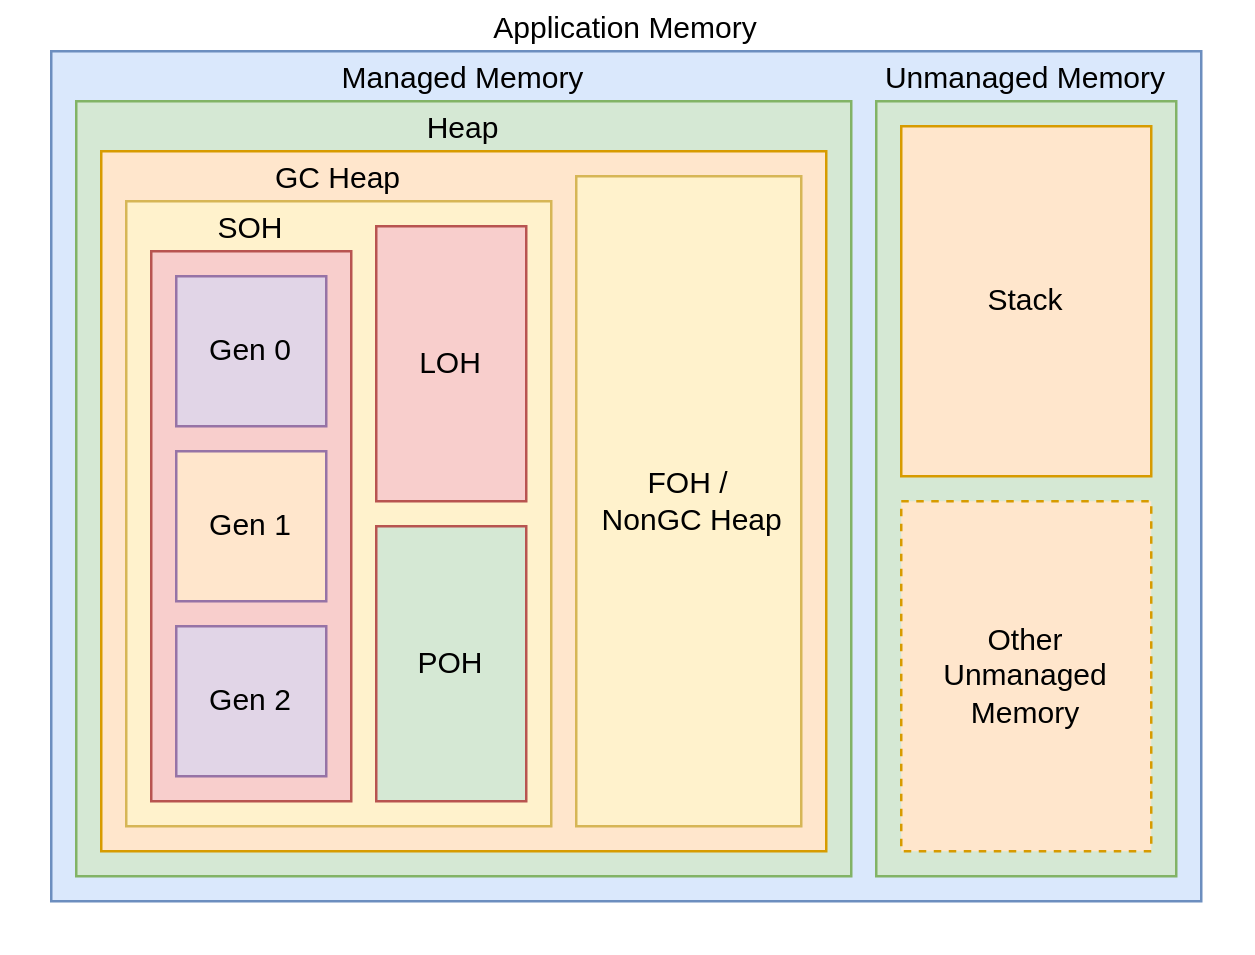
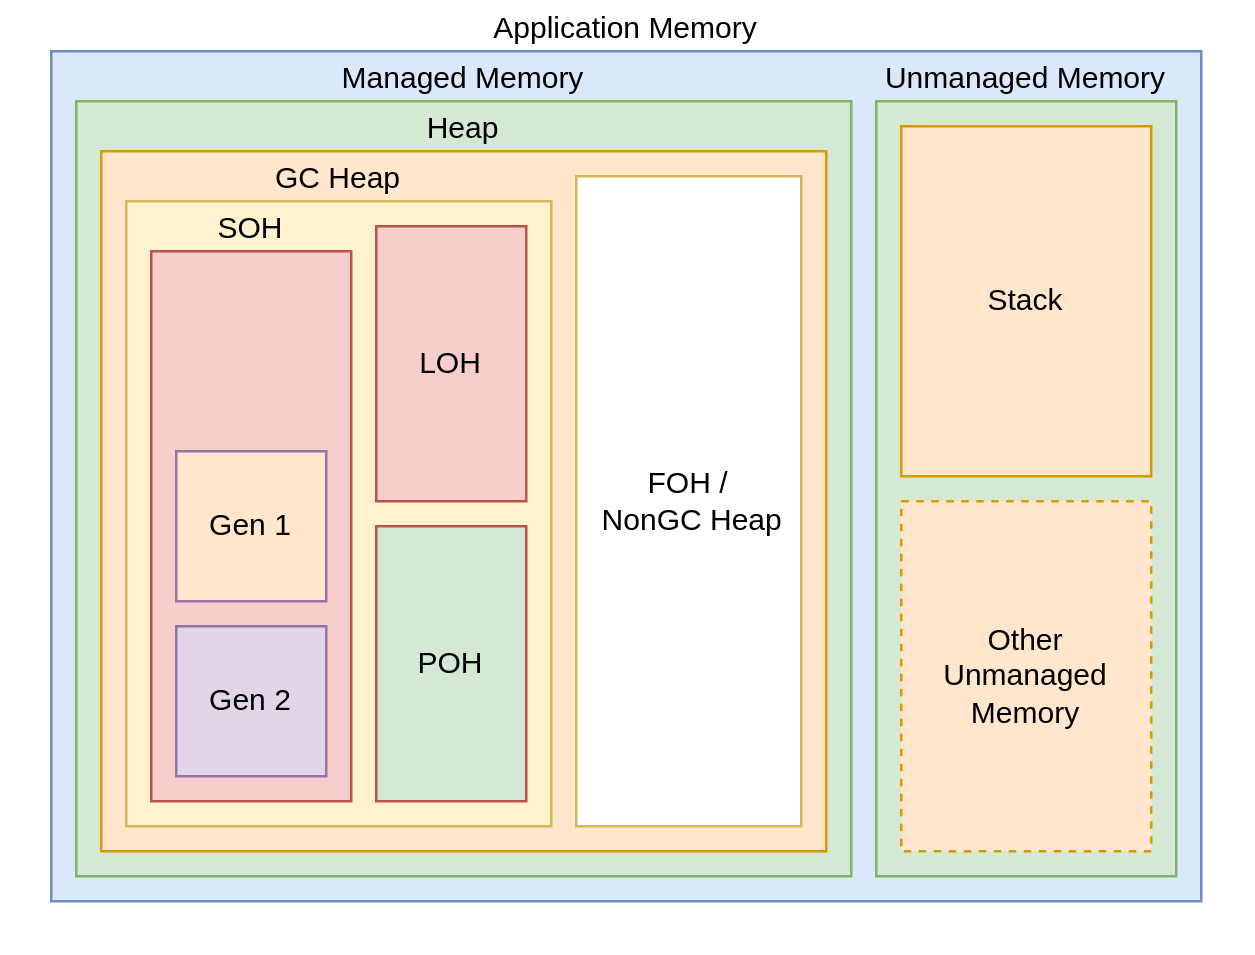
(251, 351) -> none
(689, 501) -> (689, 501)
